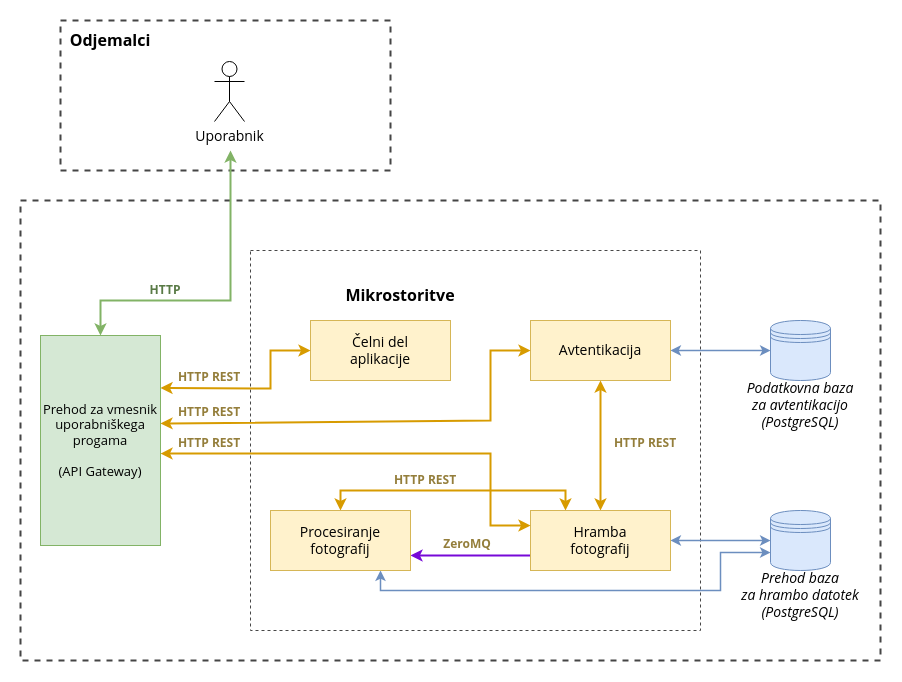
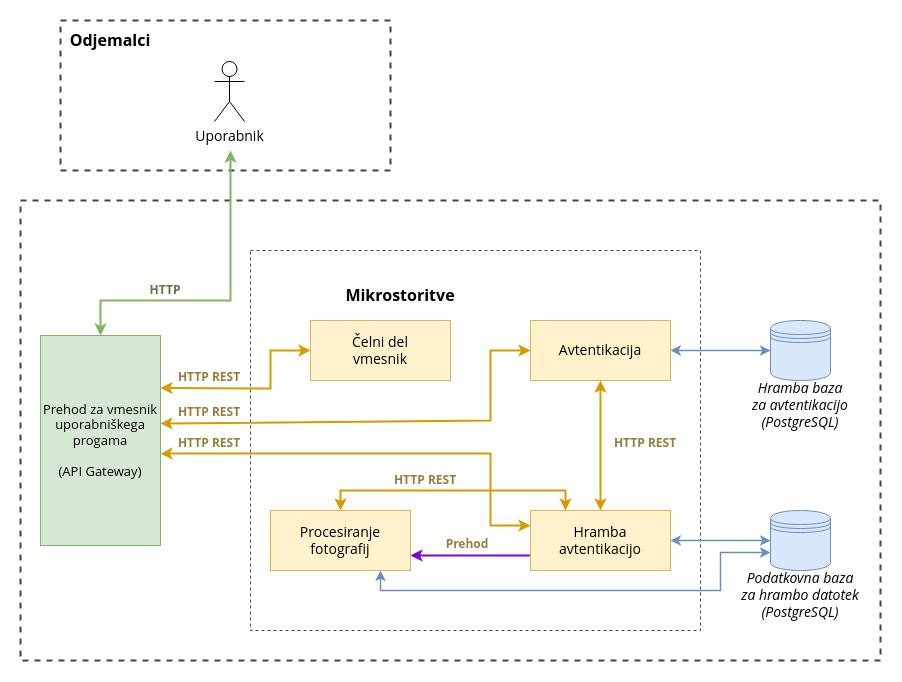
(381, 351) -> (381, 351)
(801, 406) -> (801, 406)
(601, 541) -> (601, 541)
(468, 545) -> (468, 545)
(801, 596) -> (801, 596)
